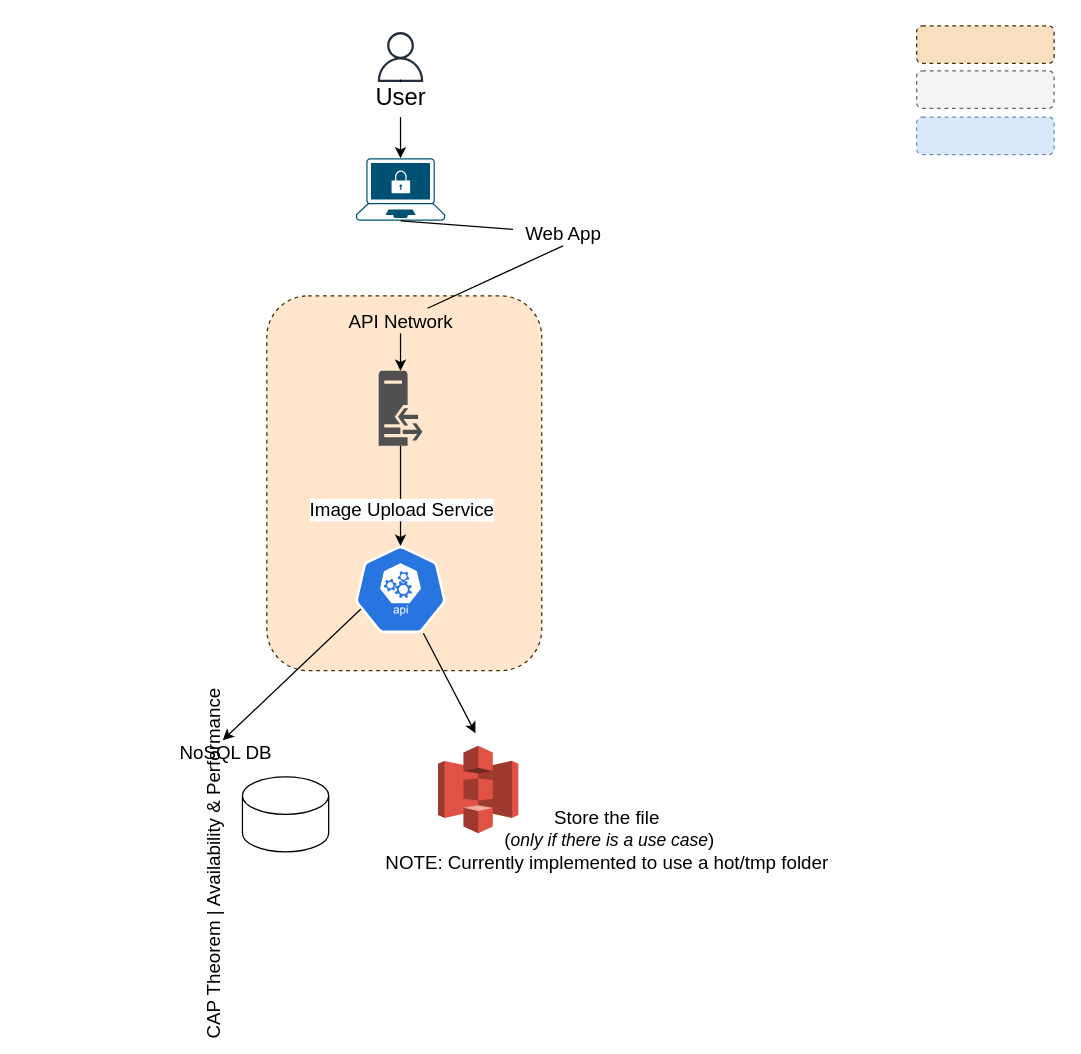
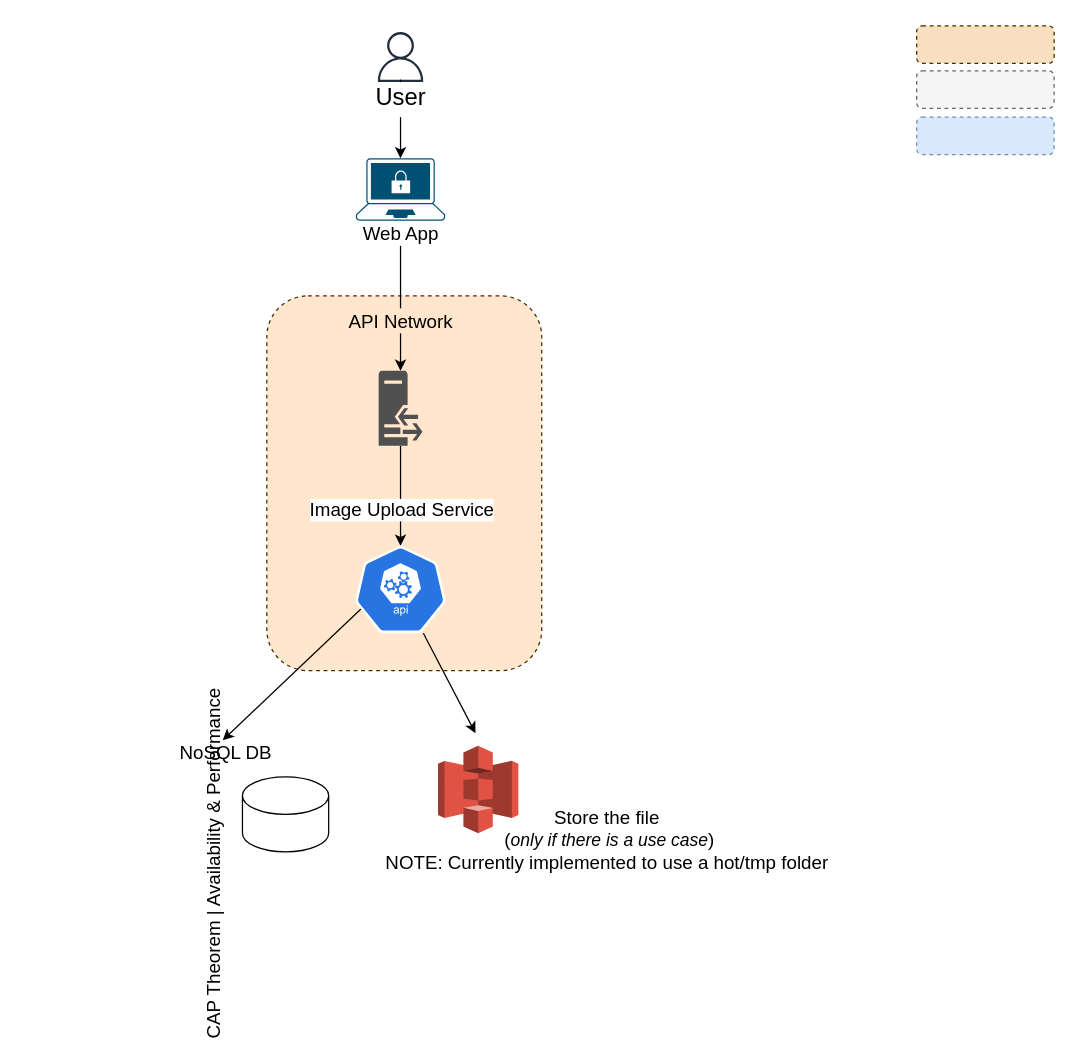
(563, 233) -> (401, 233)
